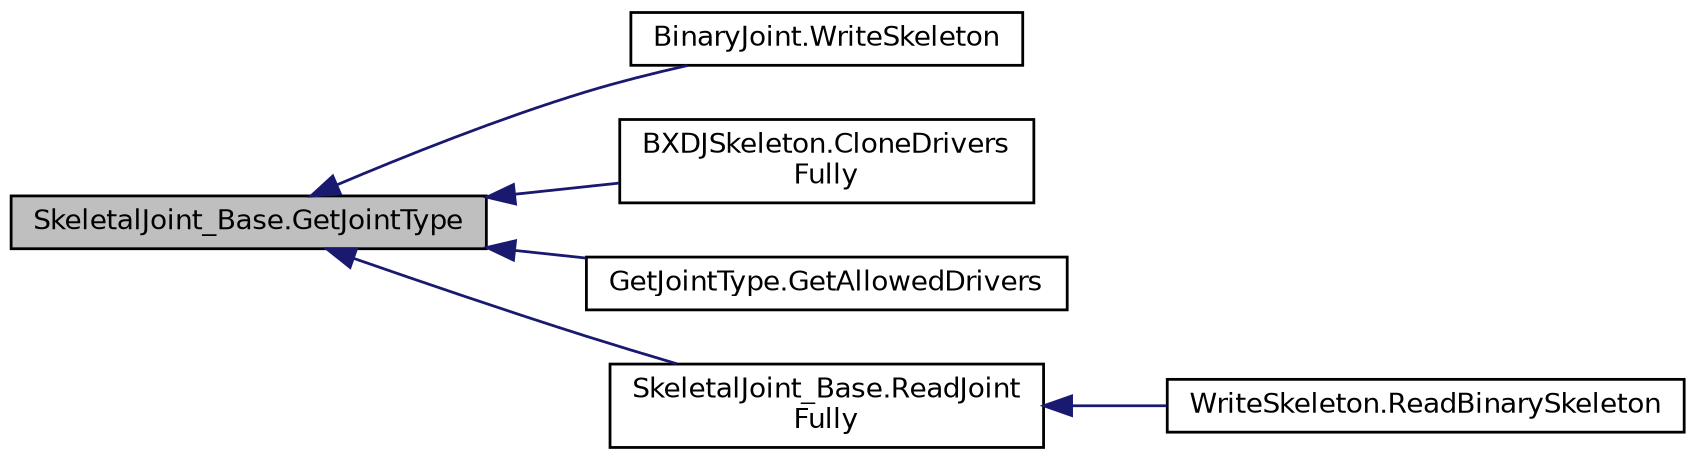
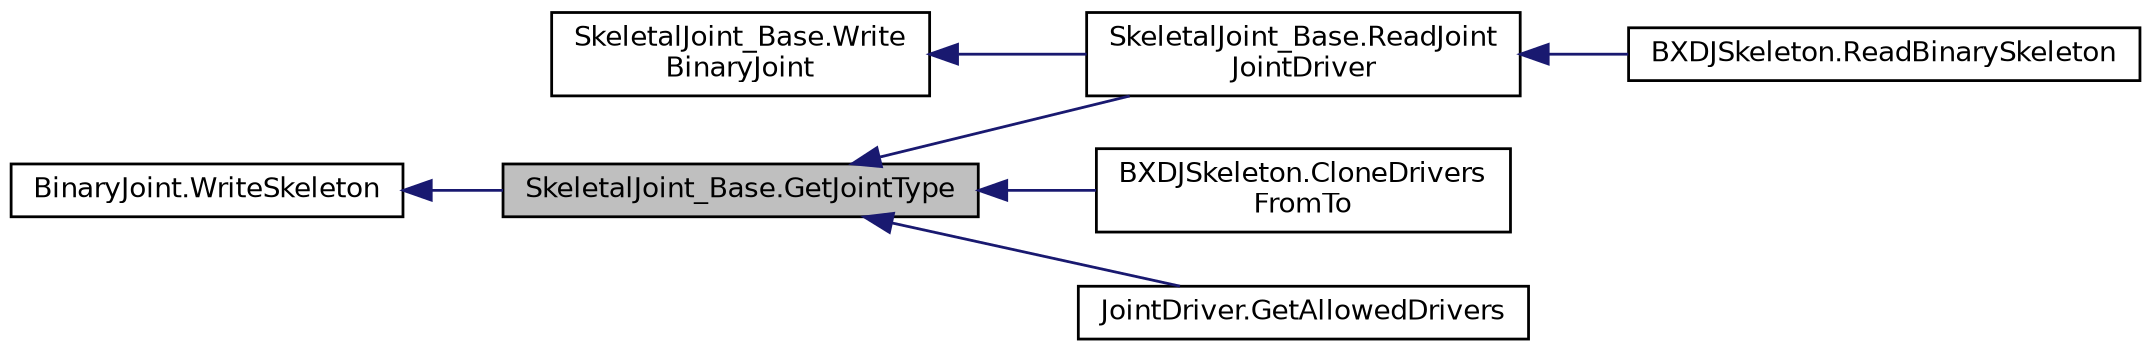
none -> (741, 54)
(510, 117) -> (467, 190)
(827, 161) -> (1303, 190)
(827, 283) -> (1303, 313)
(827, 406) -> (1303, 54)
(1426, 406) -> (1884, 54)
